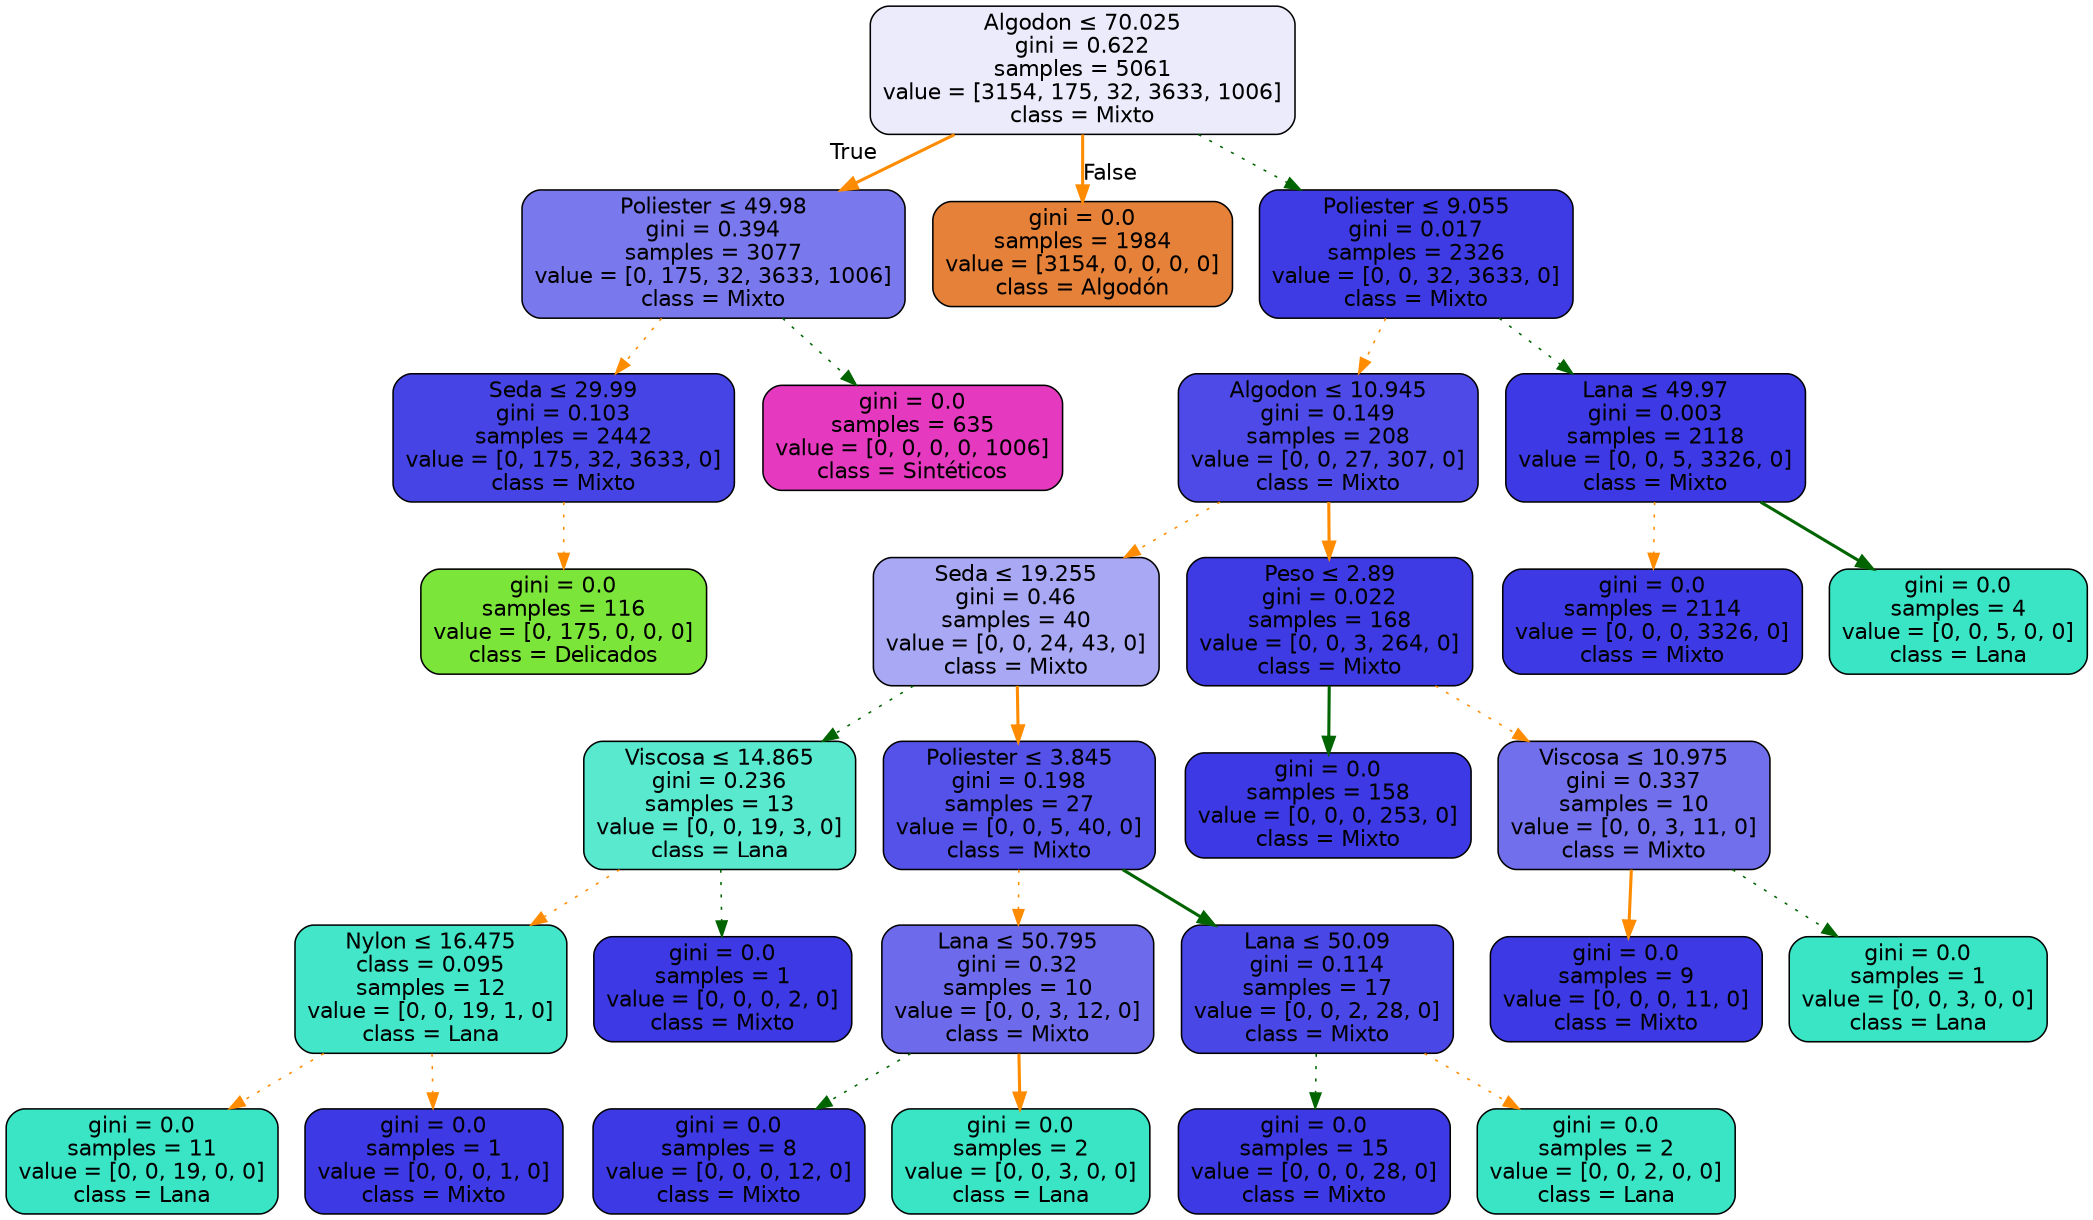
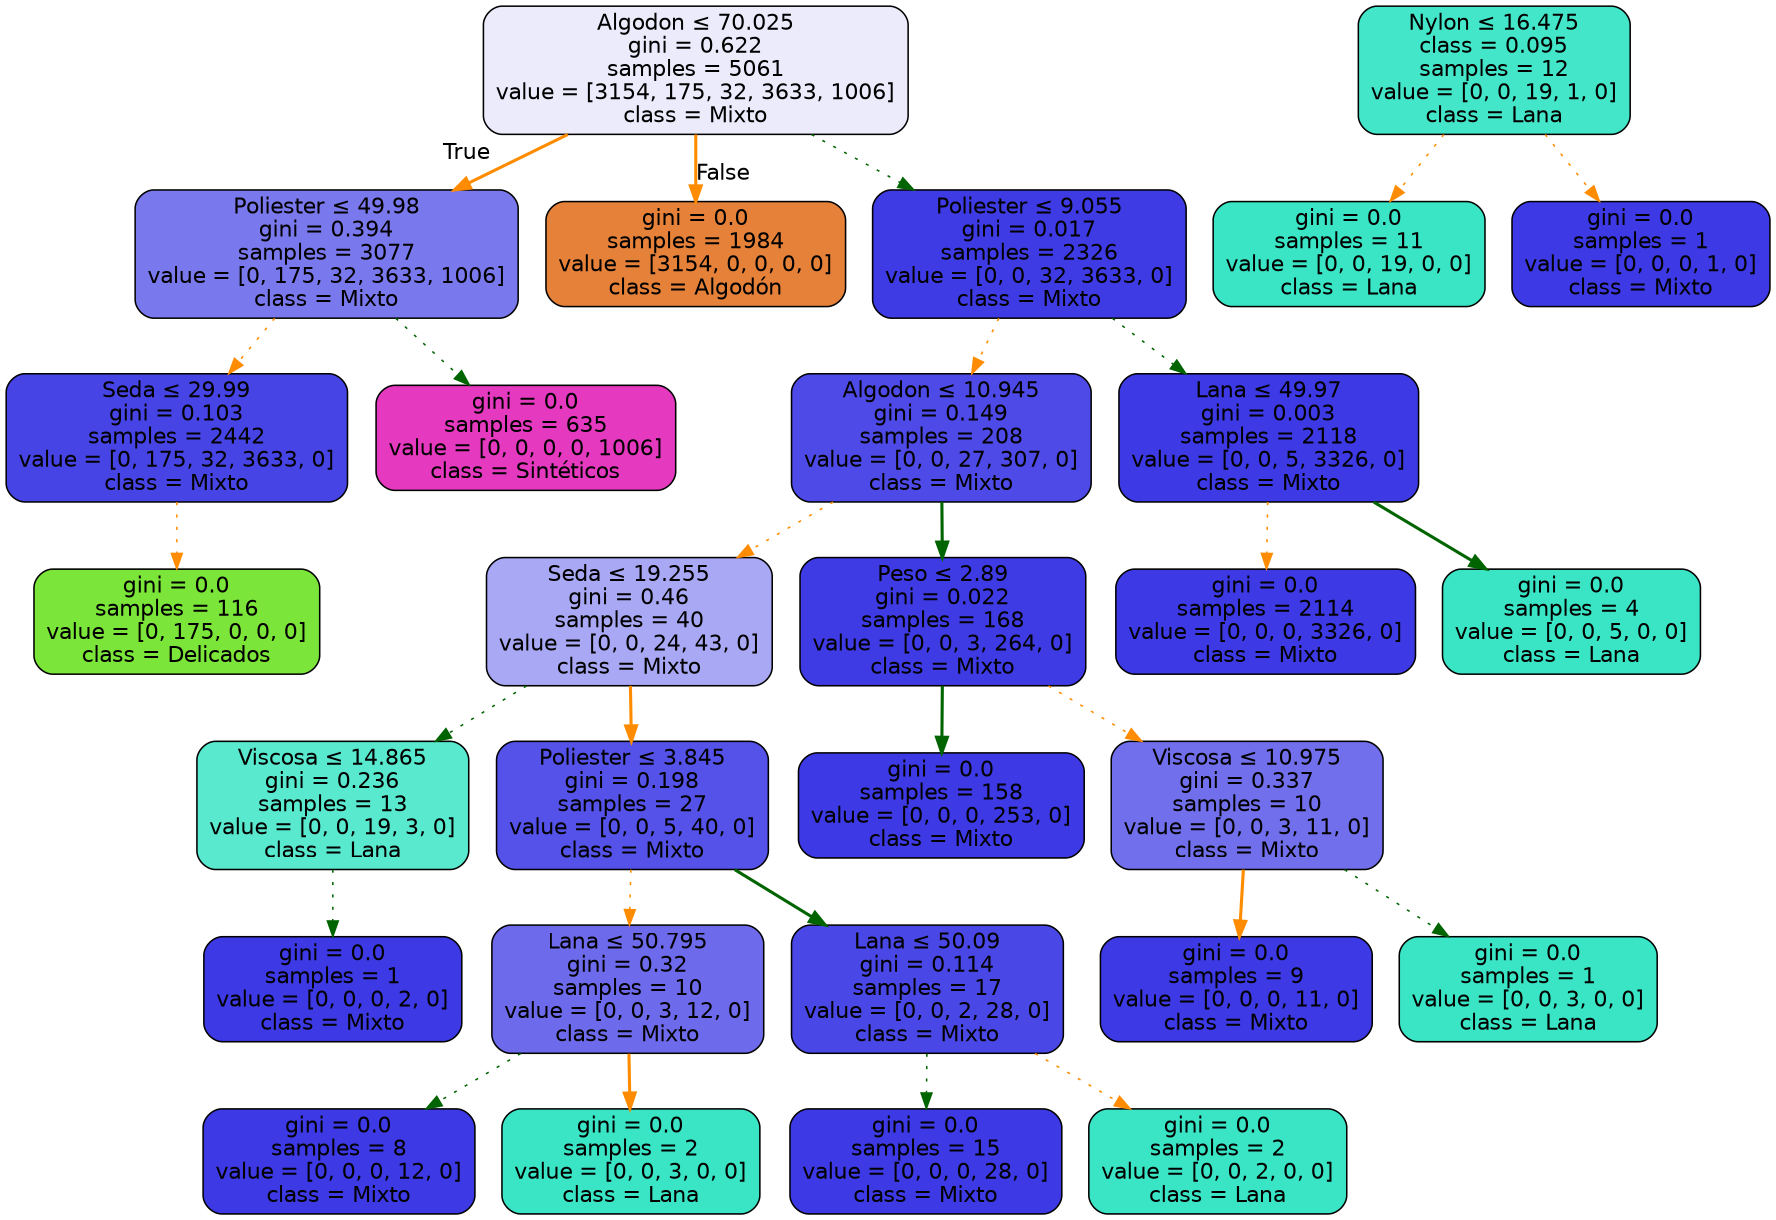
(1329, 522) -> (942, 522)
(582, 893) -> none
